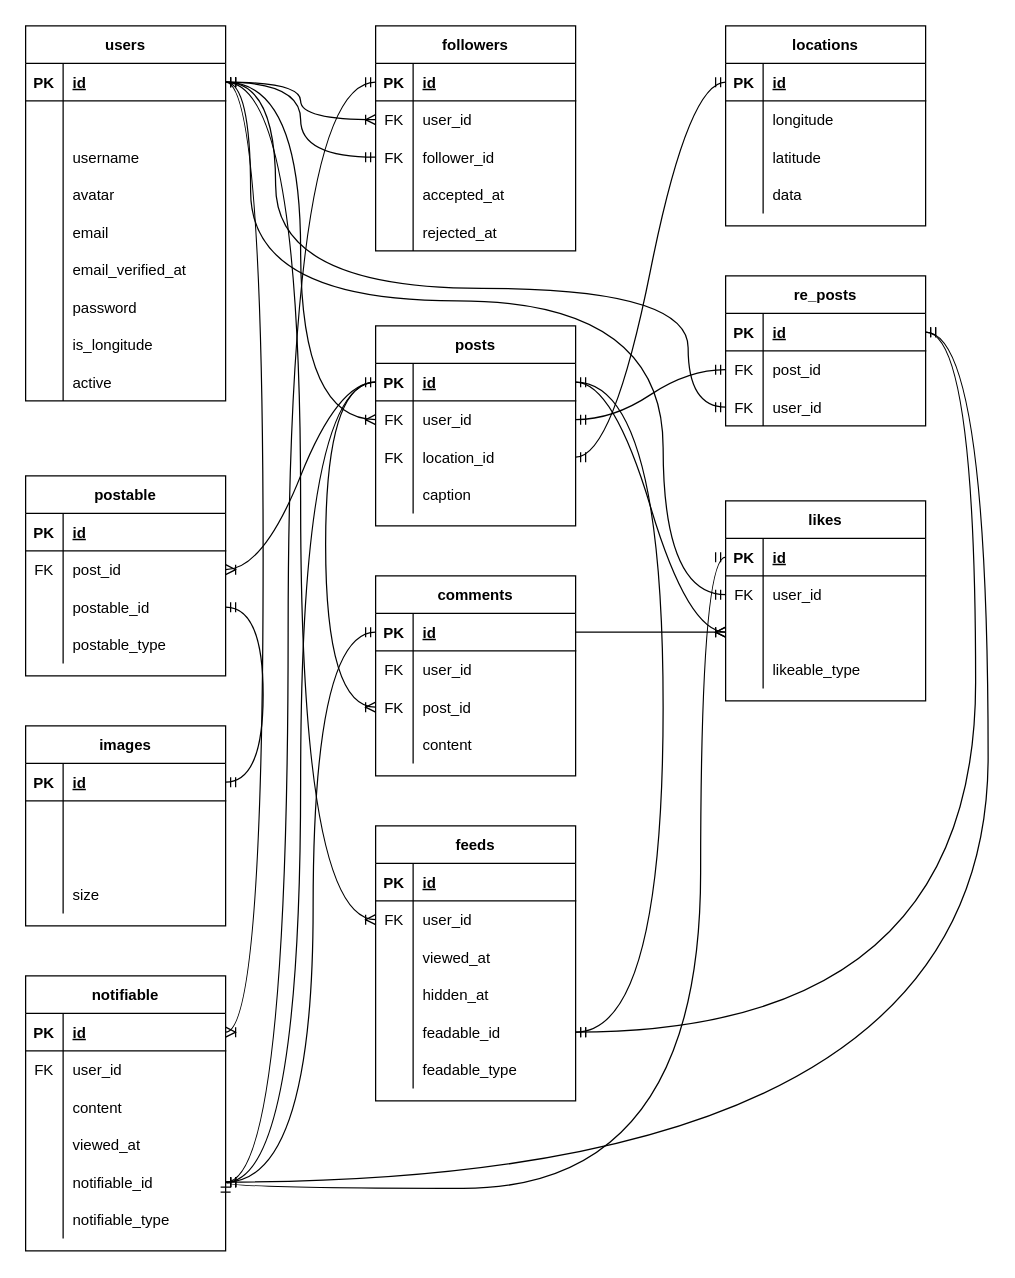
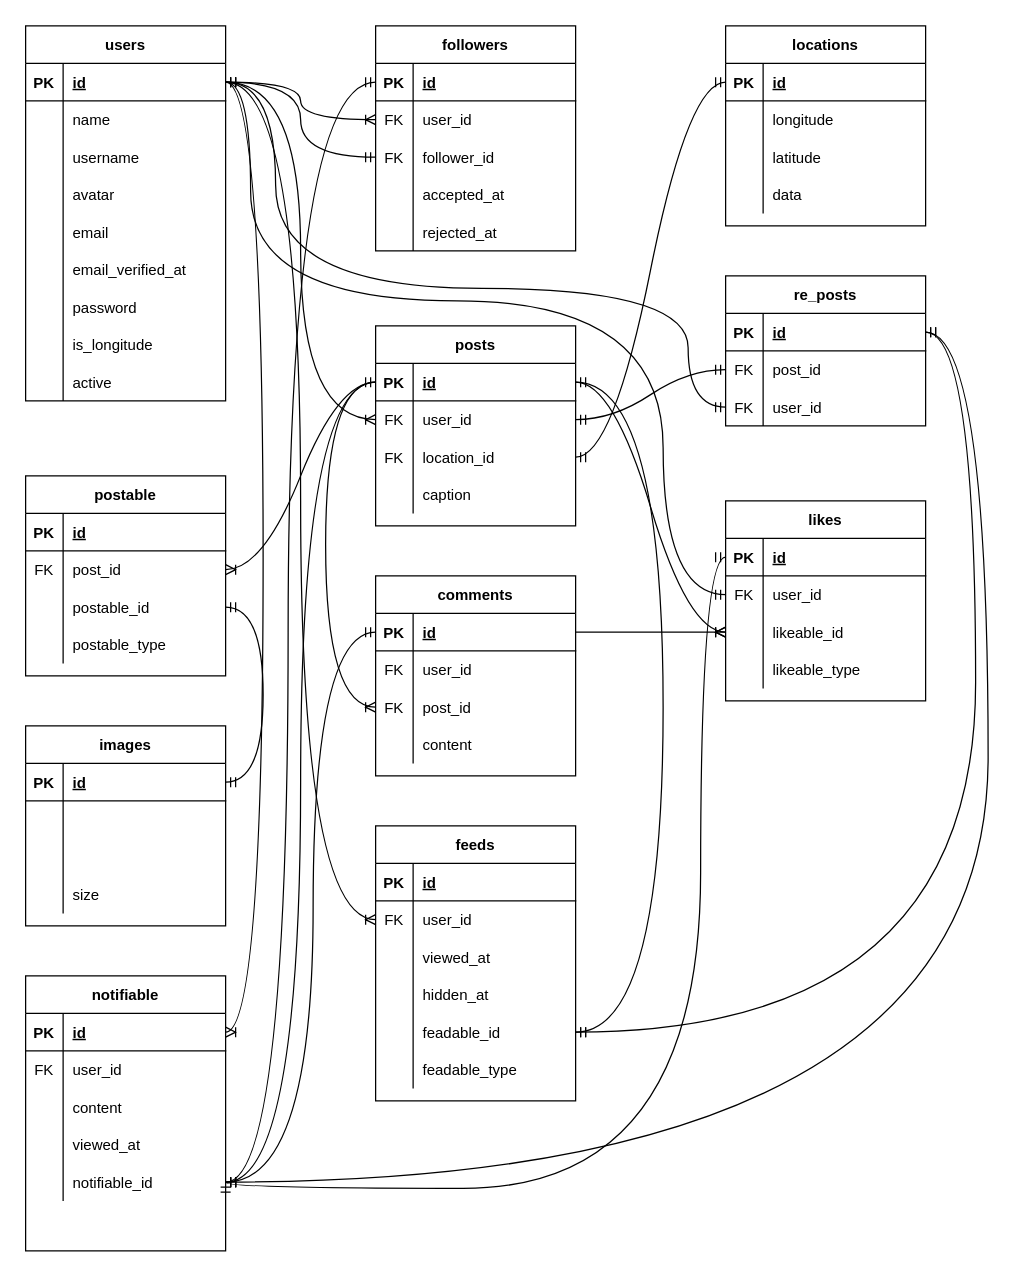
none -> (144, 119)
none -> (844, 632)
(144, 1219) -> none
